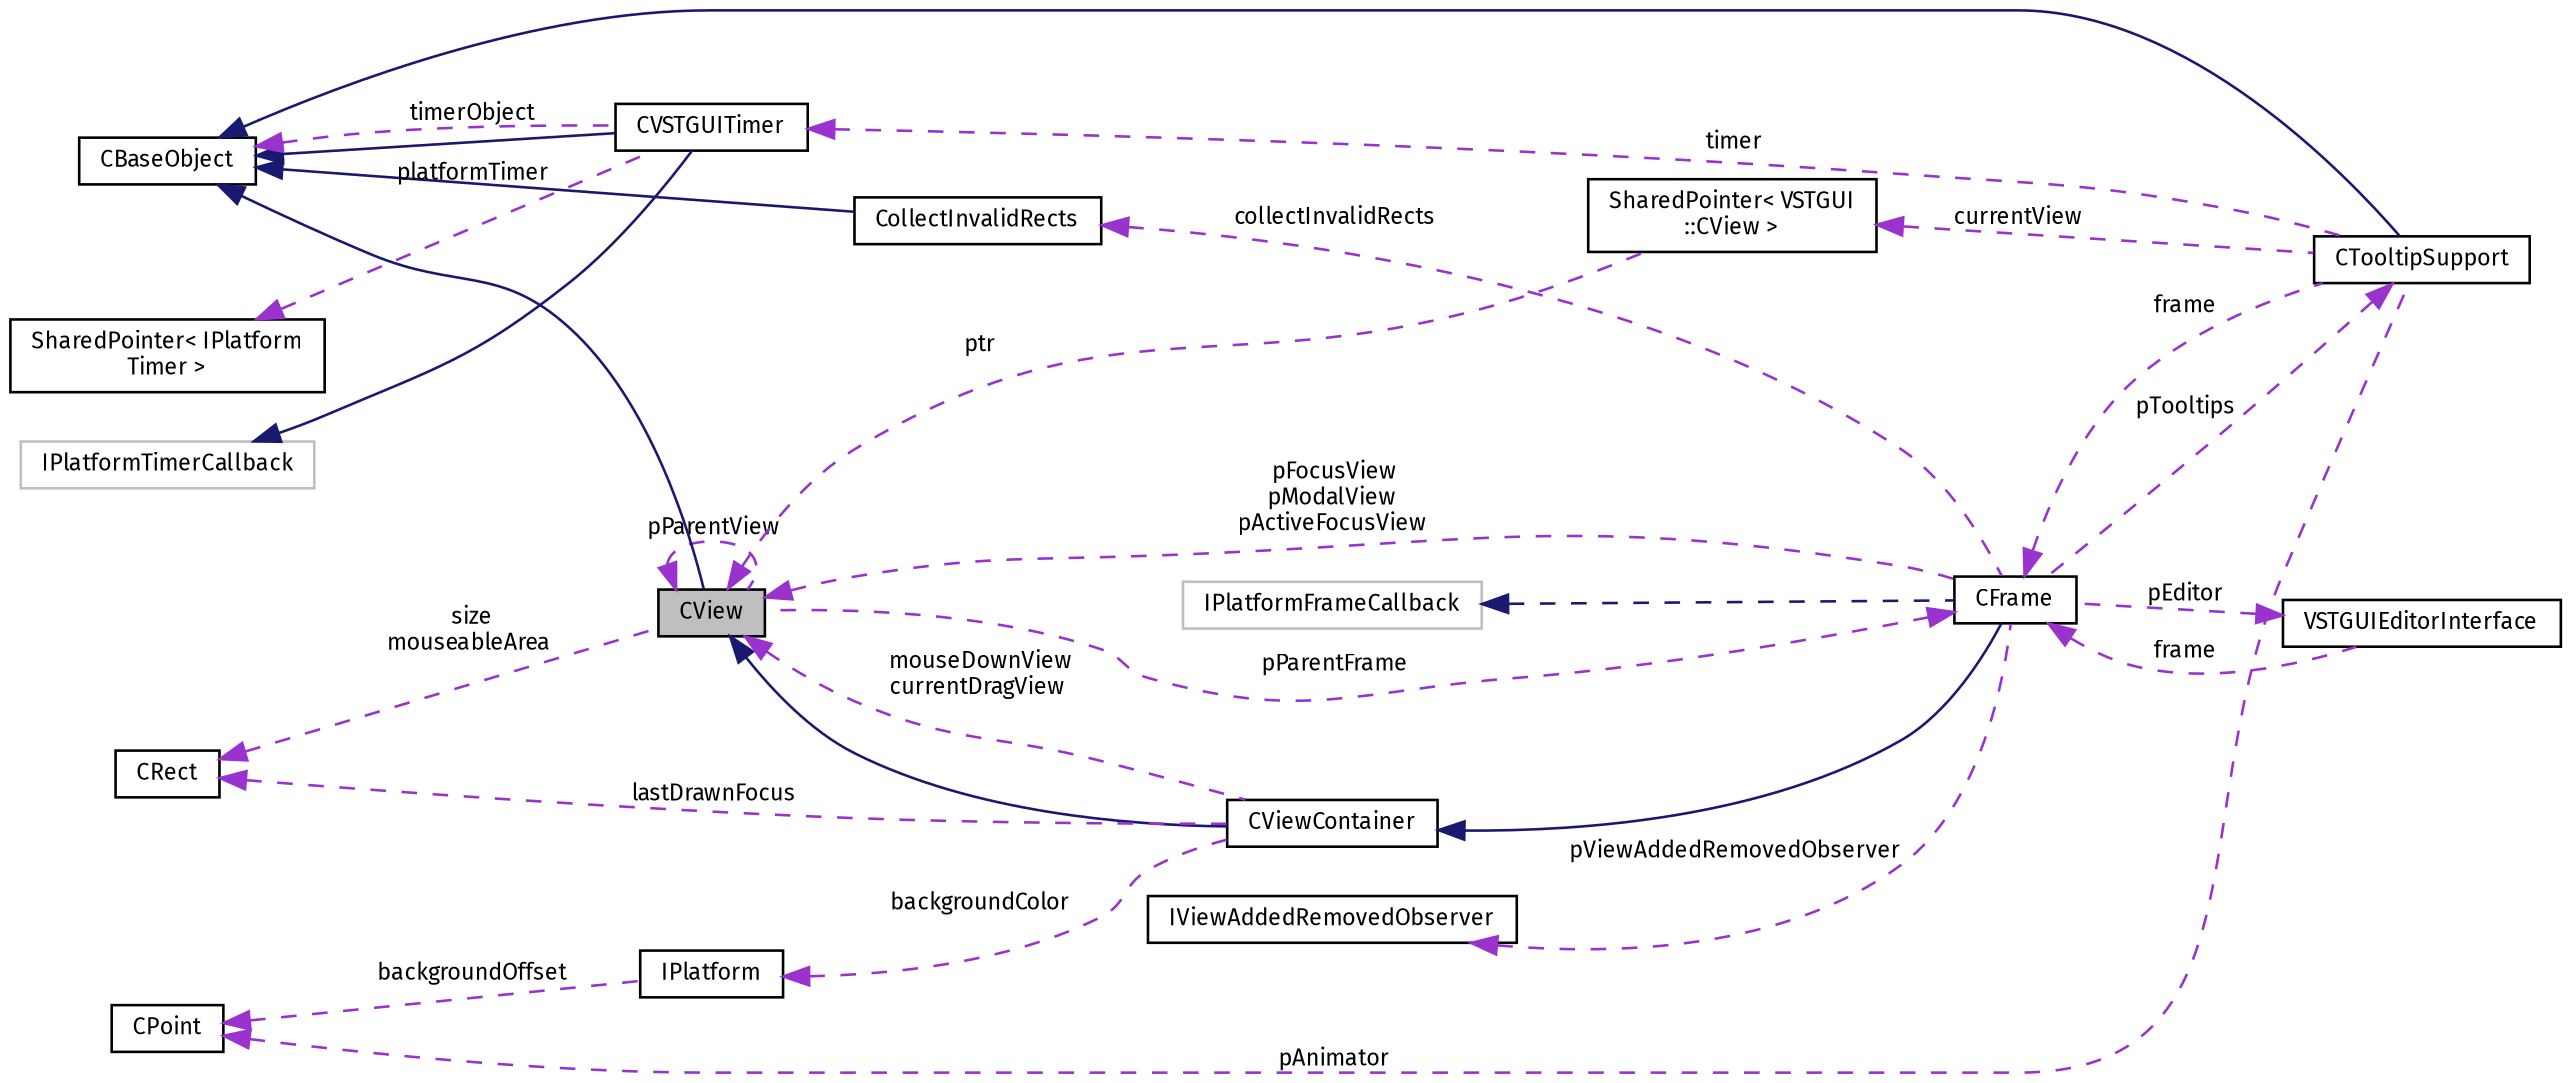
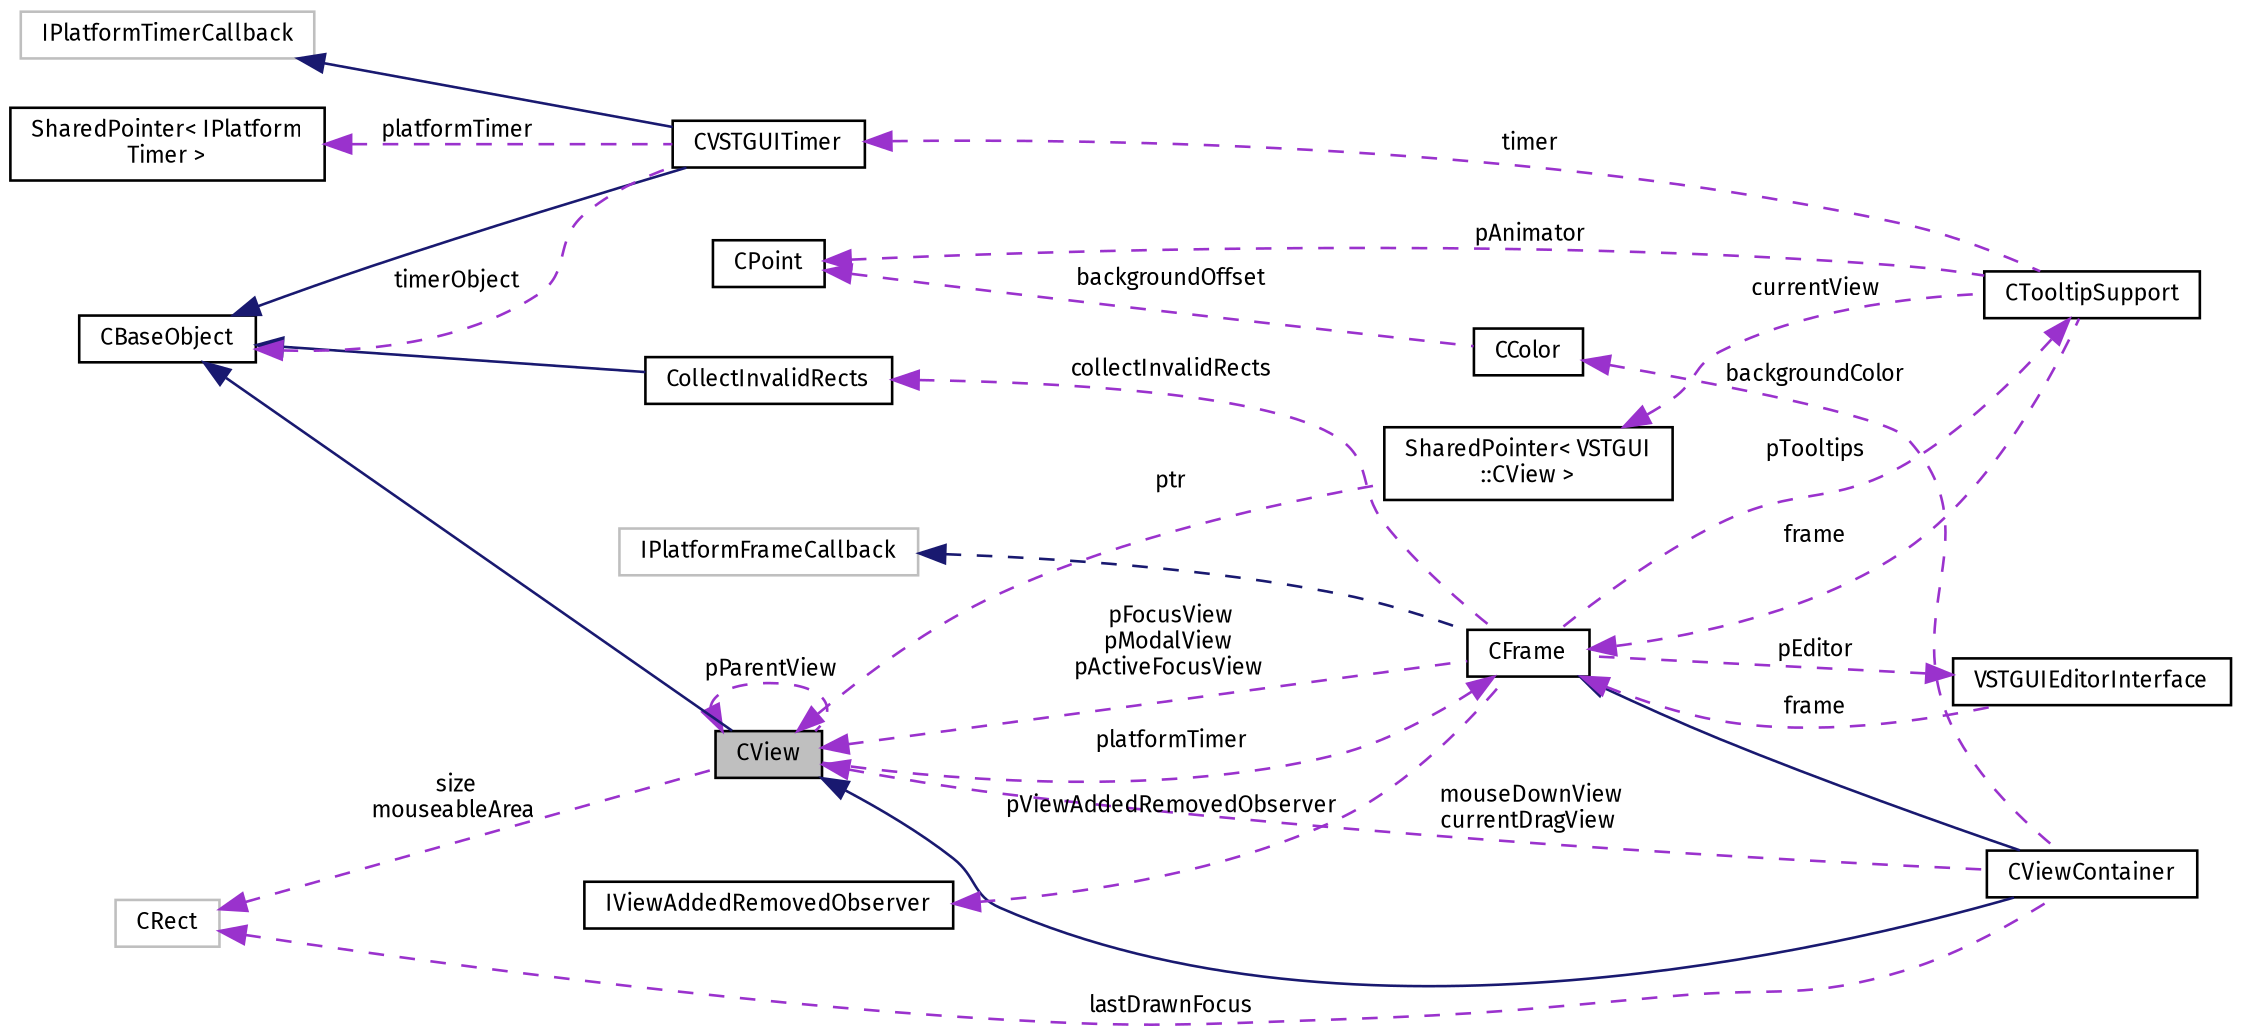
(1350, 10) -> none
(1332, 665) -> (1169, 742)
(168, 774) -> (168, 923)
(1765, 795) -> (1810, 775)
(712, 974) -> (1528, 352)
